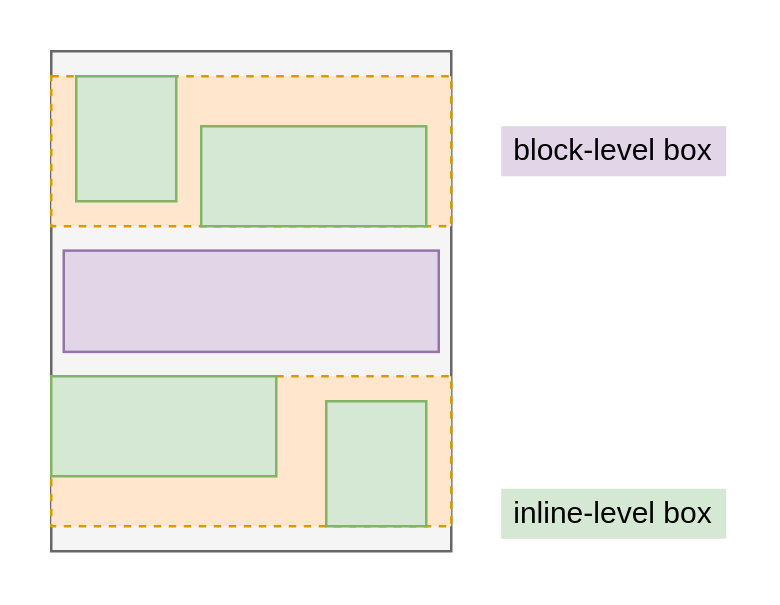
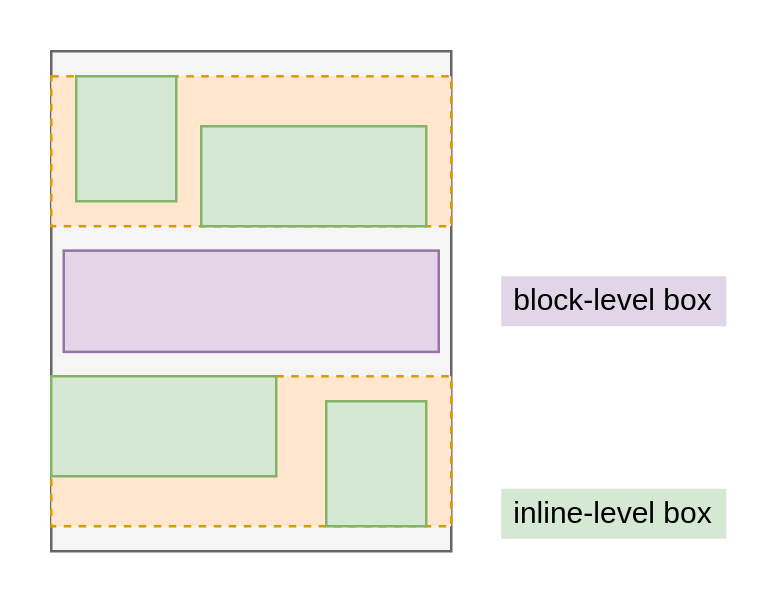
(614, 151) -> (614, 301)
